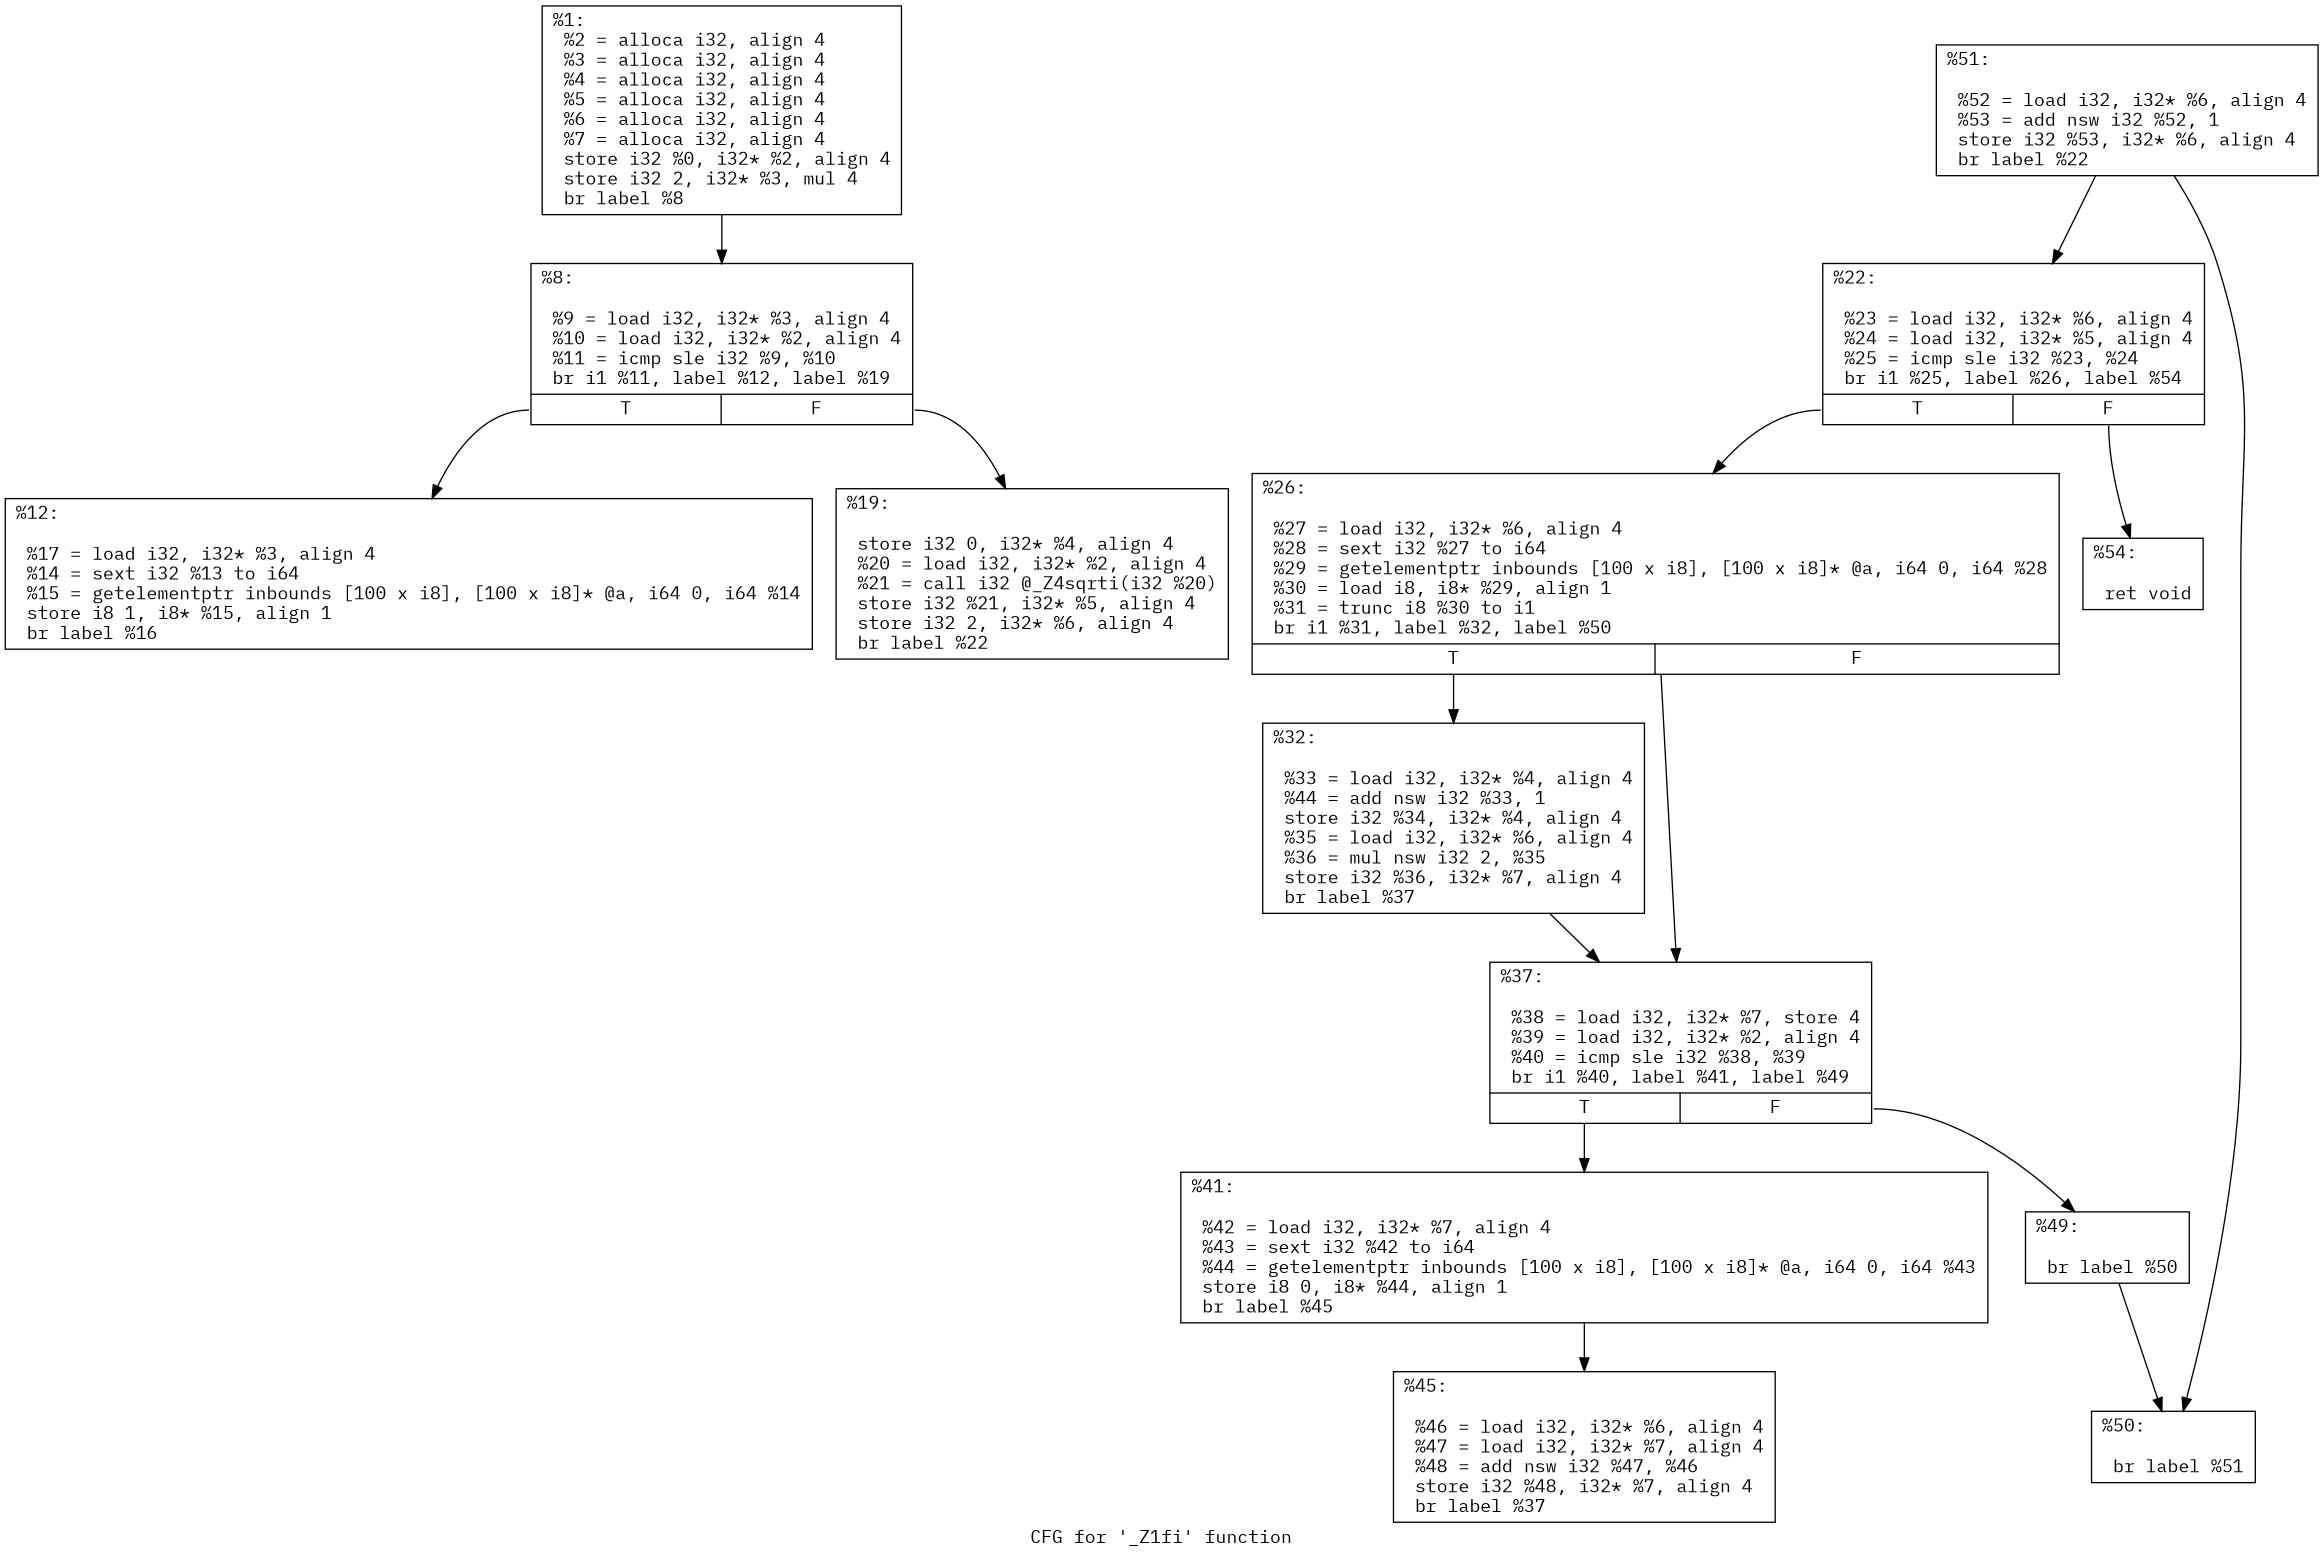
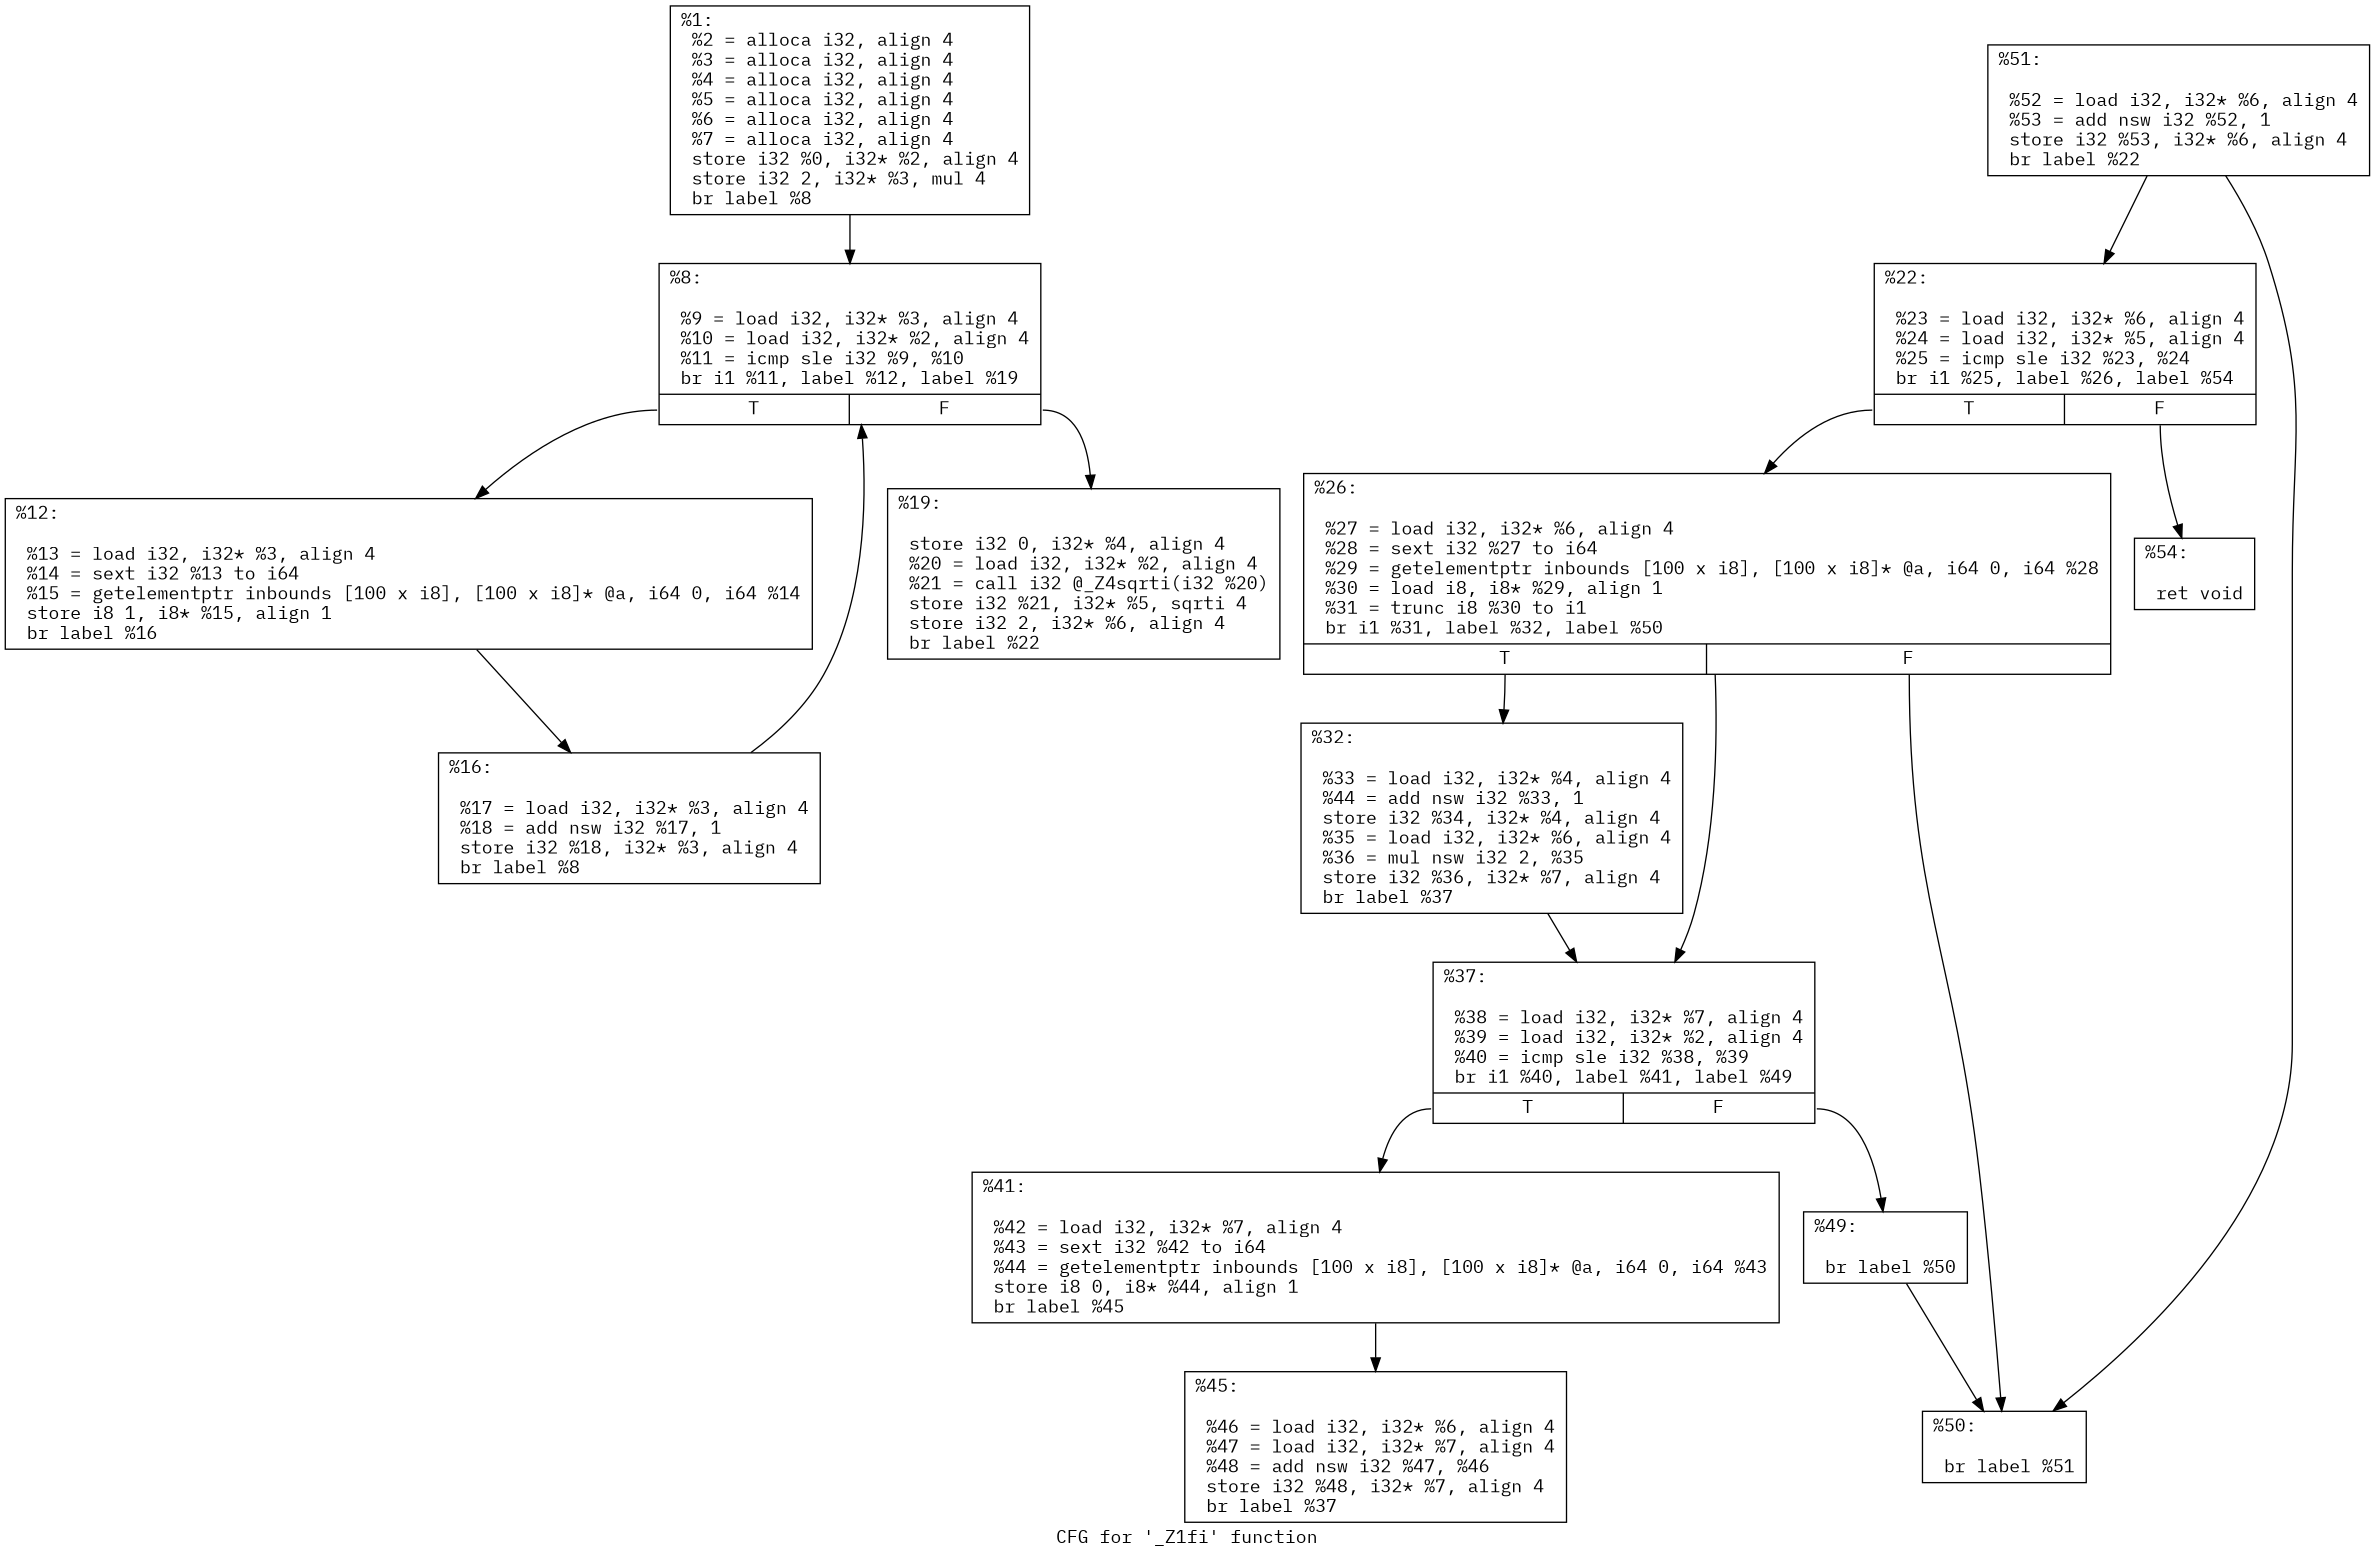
(196, 554) -> (196, 554)
(1022, 604) -> (1073, 604)
none -> (629, 818)
(1681, 1018) -> (1624, 1018)
none -> (1958, 1035)
